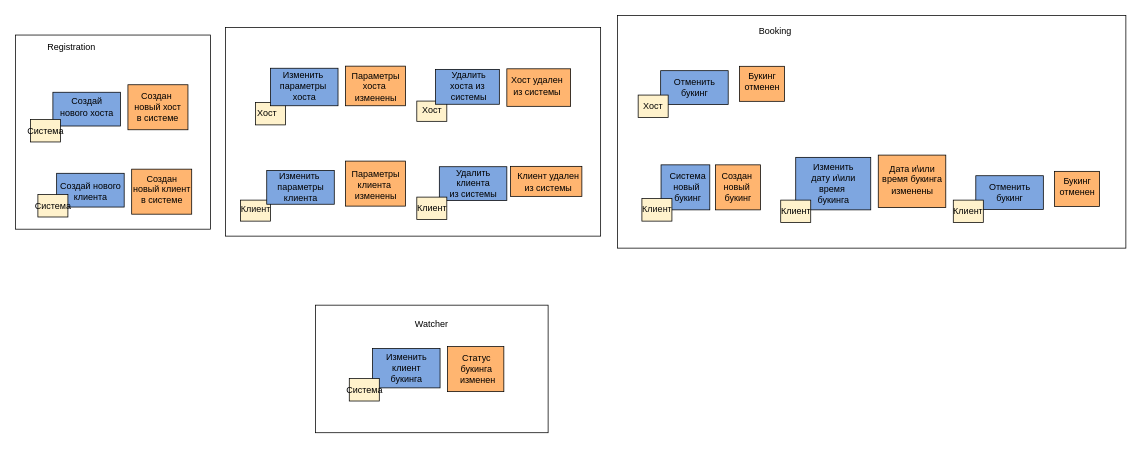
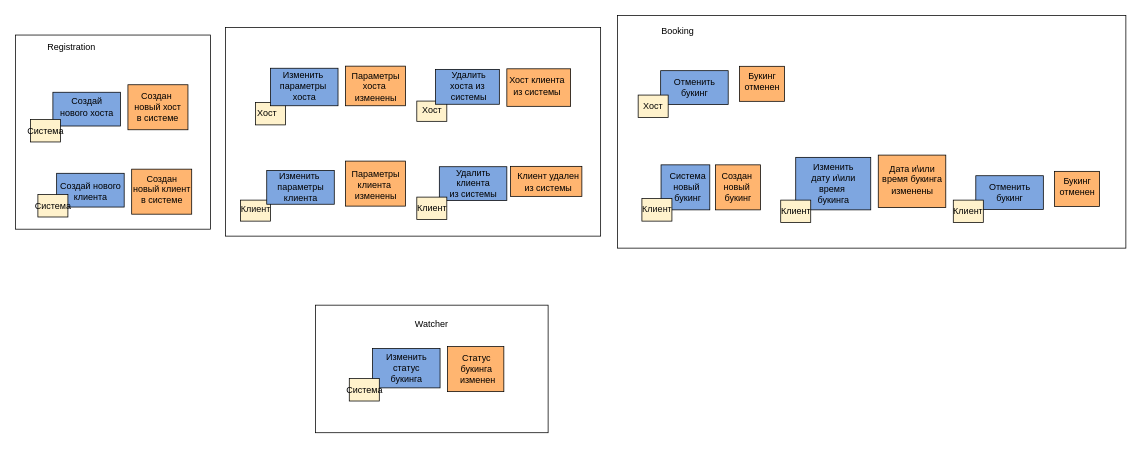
(775, 31) -> (677, 31)
(537, 86) -> (537, 86)
(407, 368) -> (407, 368)
